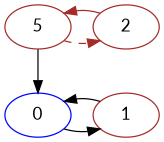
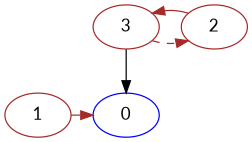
(38, 27) -> (126, 27)
(88, 99) -> (76, 115)
(76, 131) -> none
